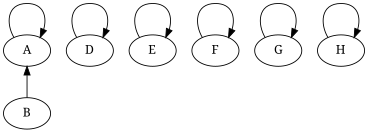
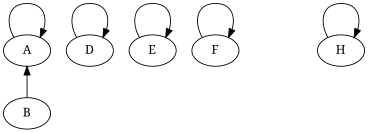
(278, 51) -> none
